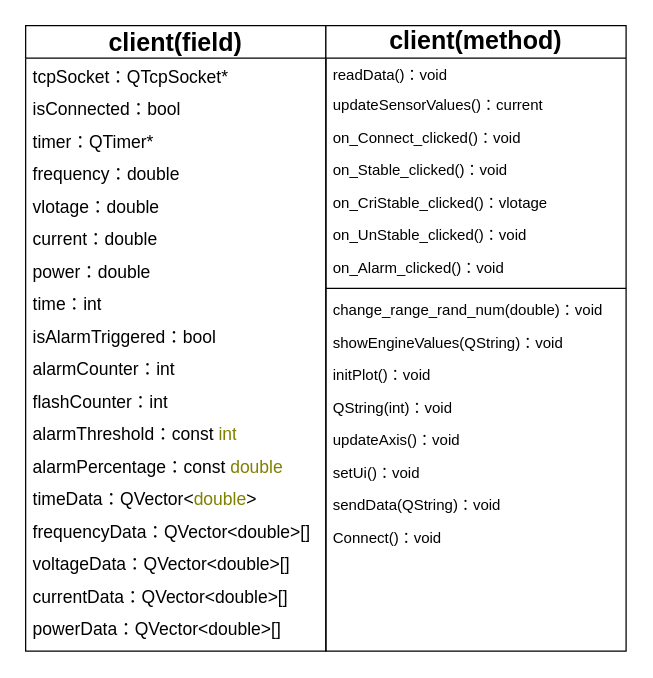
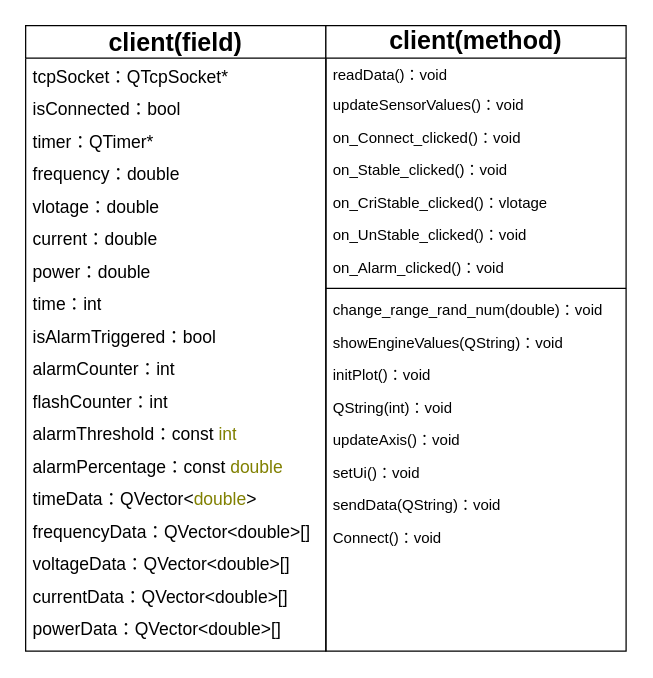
(452, 106) -> (438, 106)
